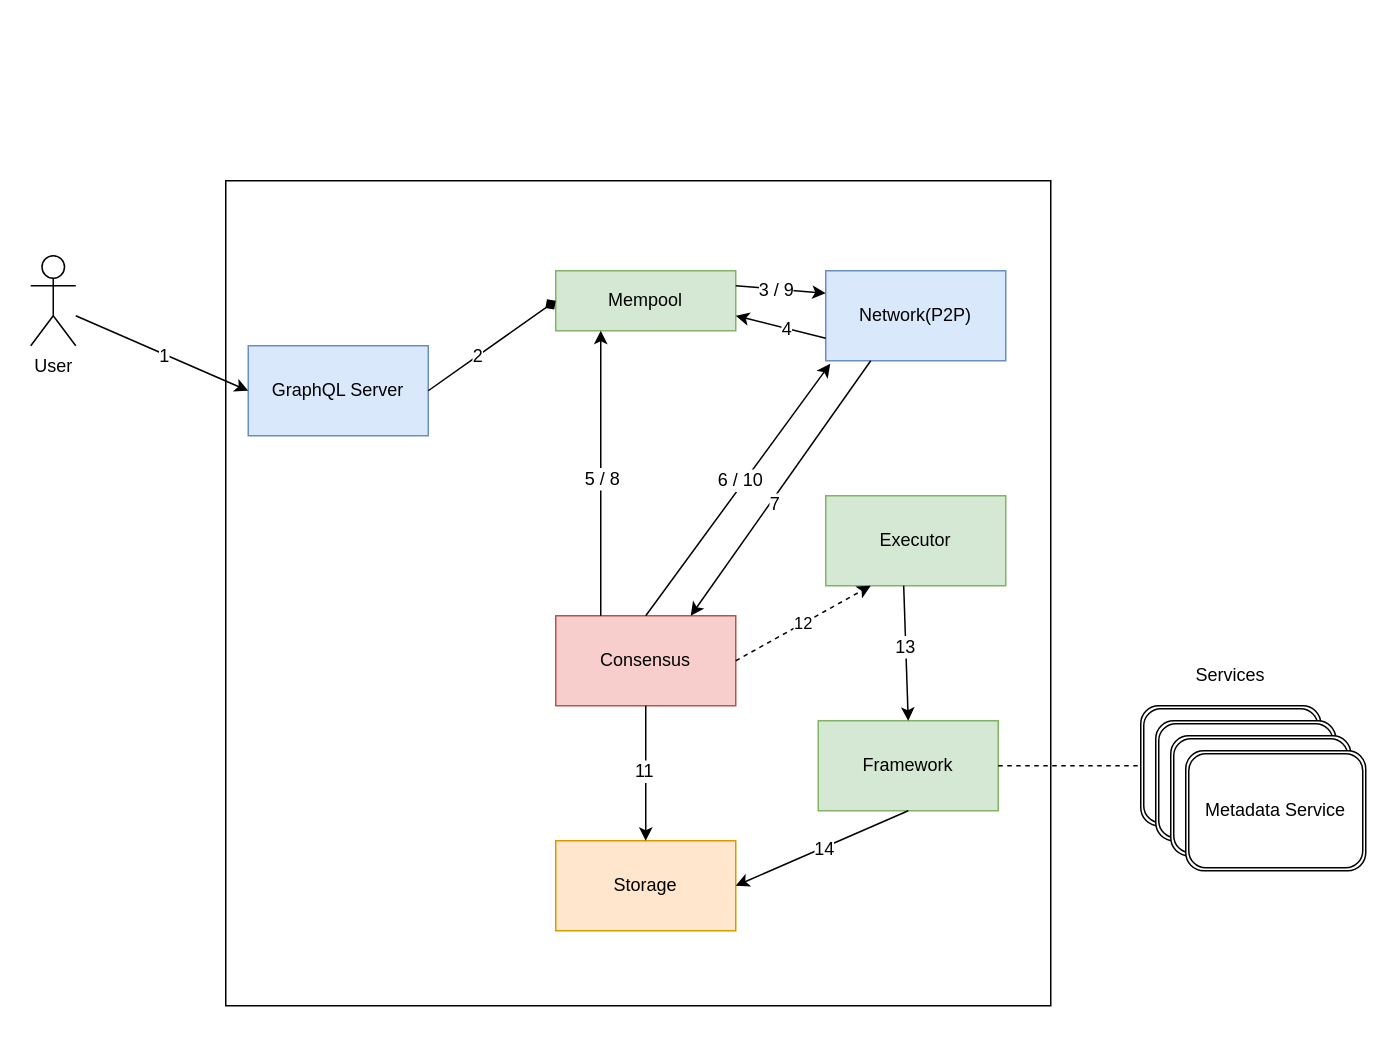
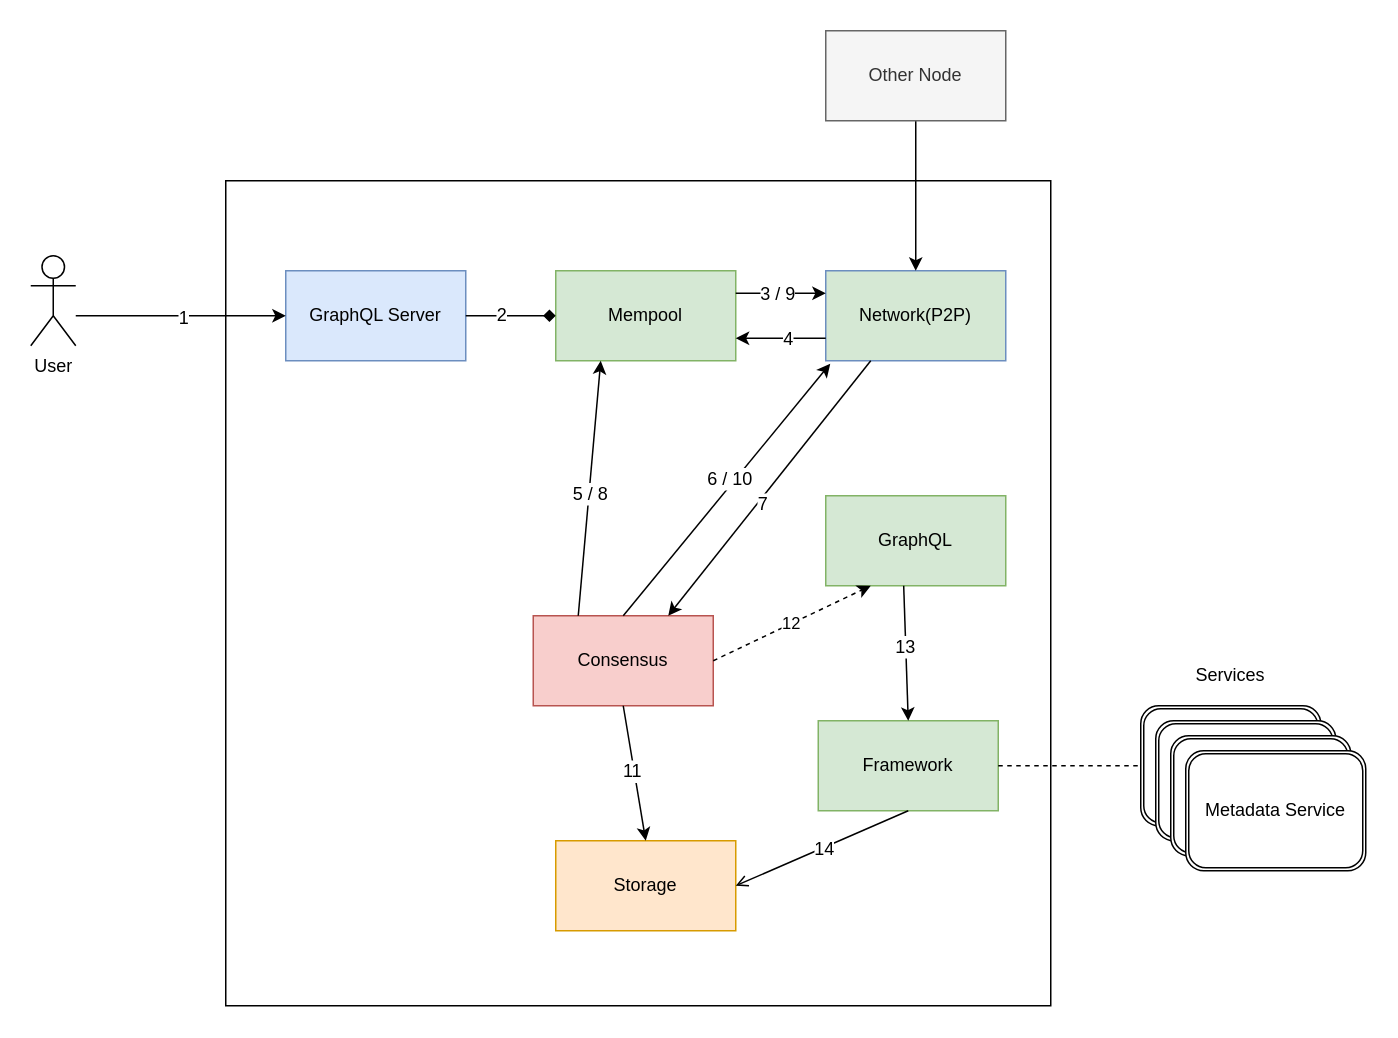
none -> (916, 76)
none -> (916, 191)
(646, 301) -> (646, 316)
(916, 316) -> (916, 316)
(338, 391) -> (376, 316)
(916, 541) -> (916, 541)
(646, 661) -> (623, 661)
(746, 881) -> (743, 882)
